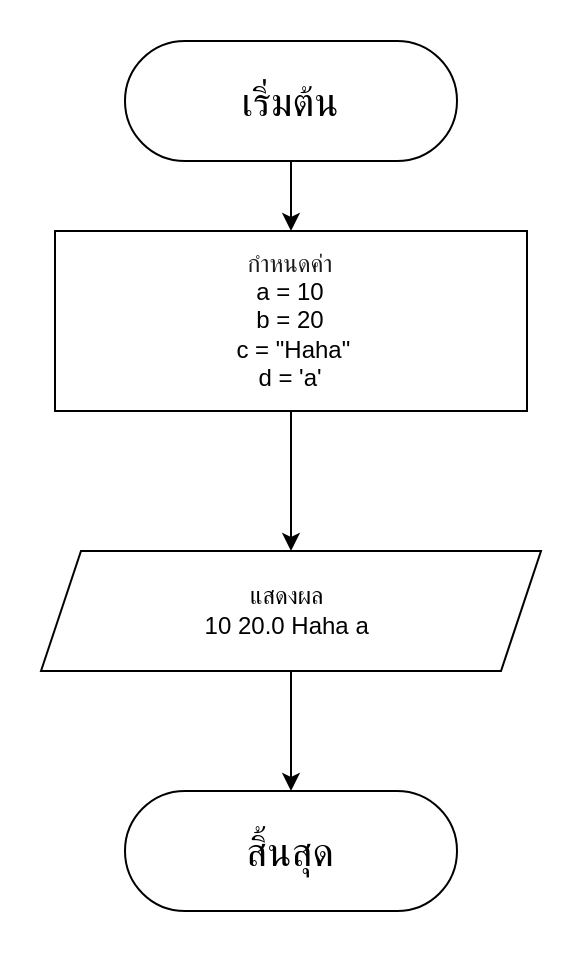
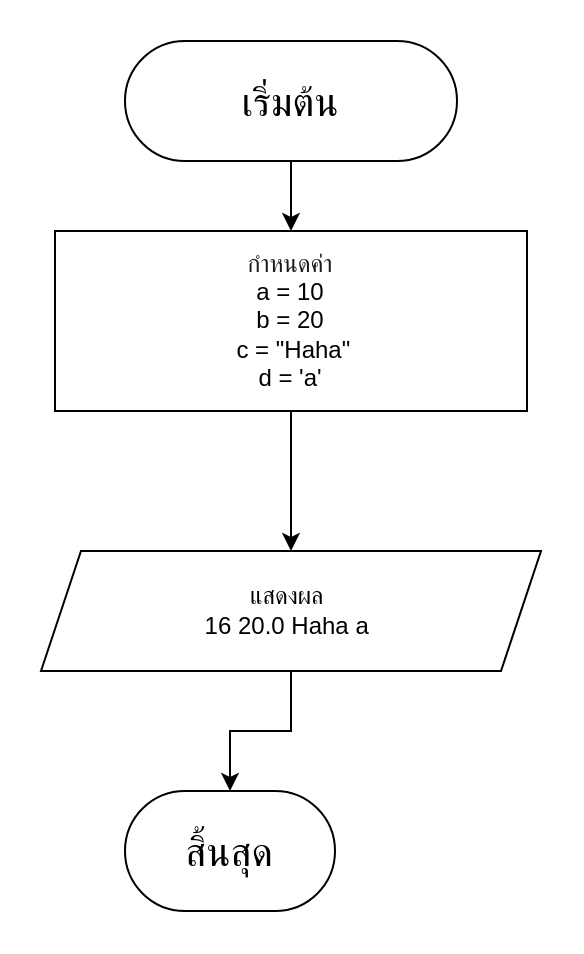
(291, 611) -> (291, 611)
(291, 851) -> (230, 851)
